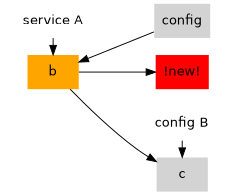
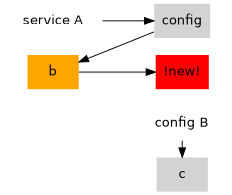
(53, 42) -> (123, 21)
(107, 125) -> none
